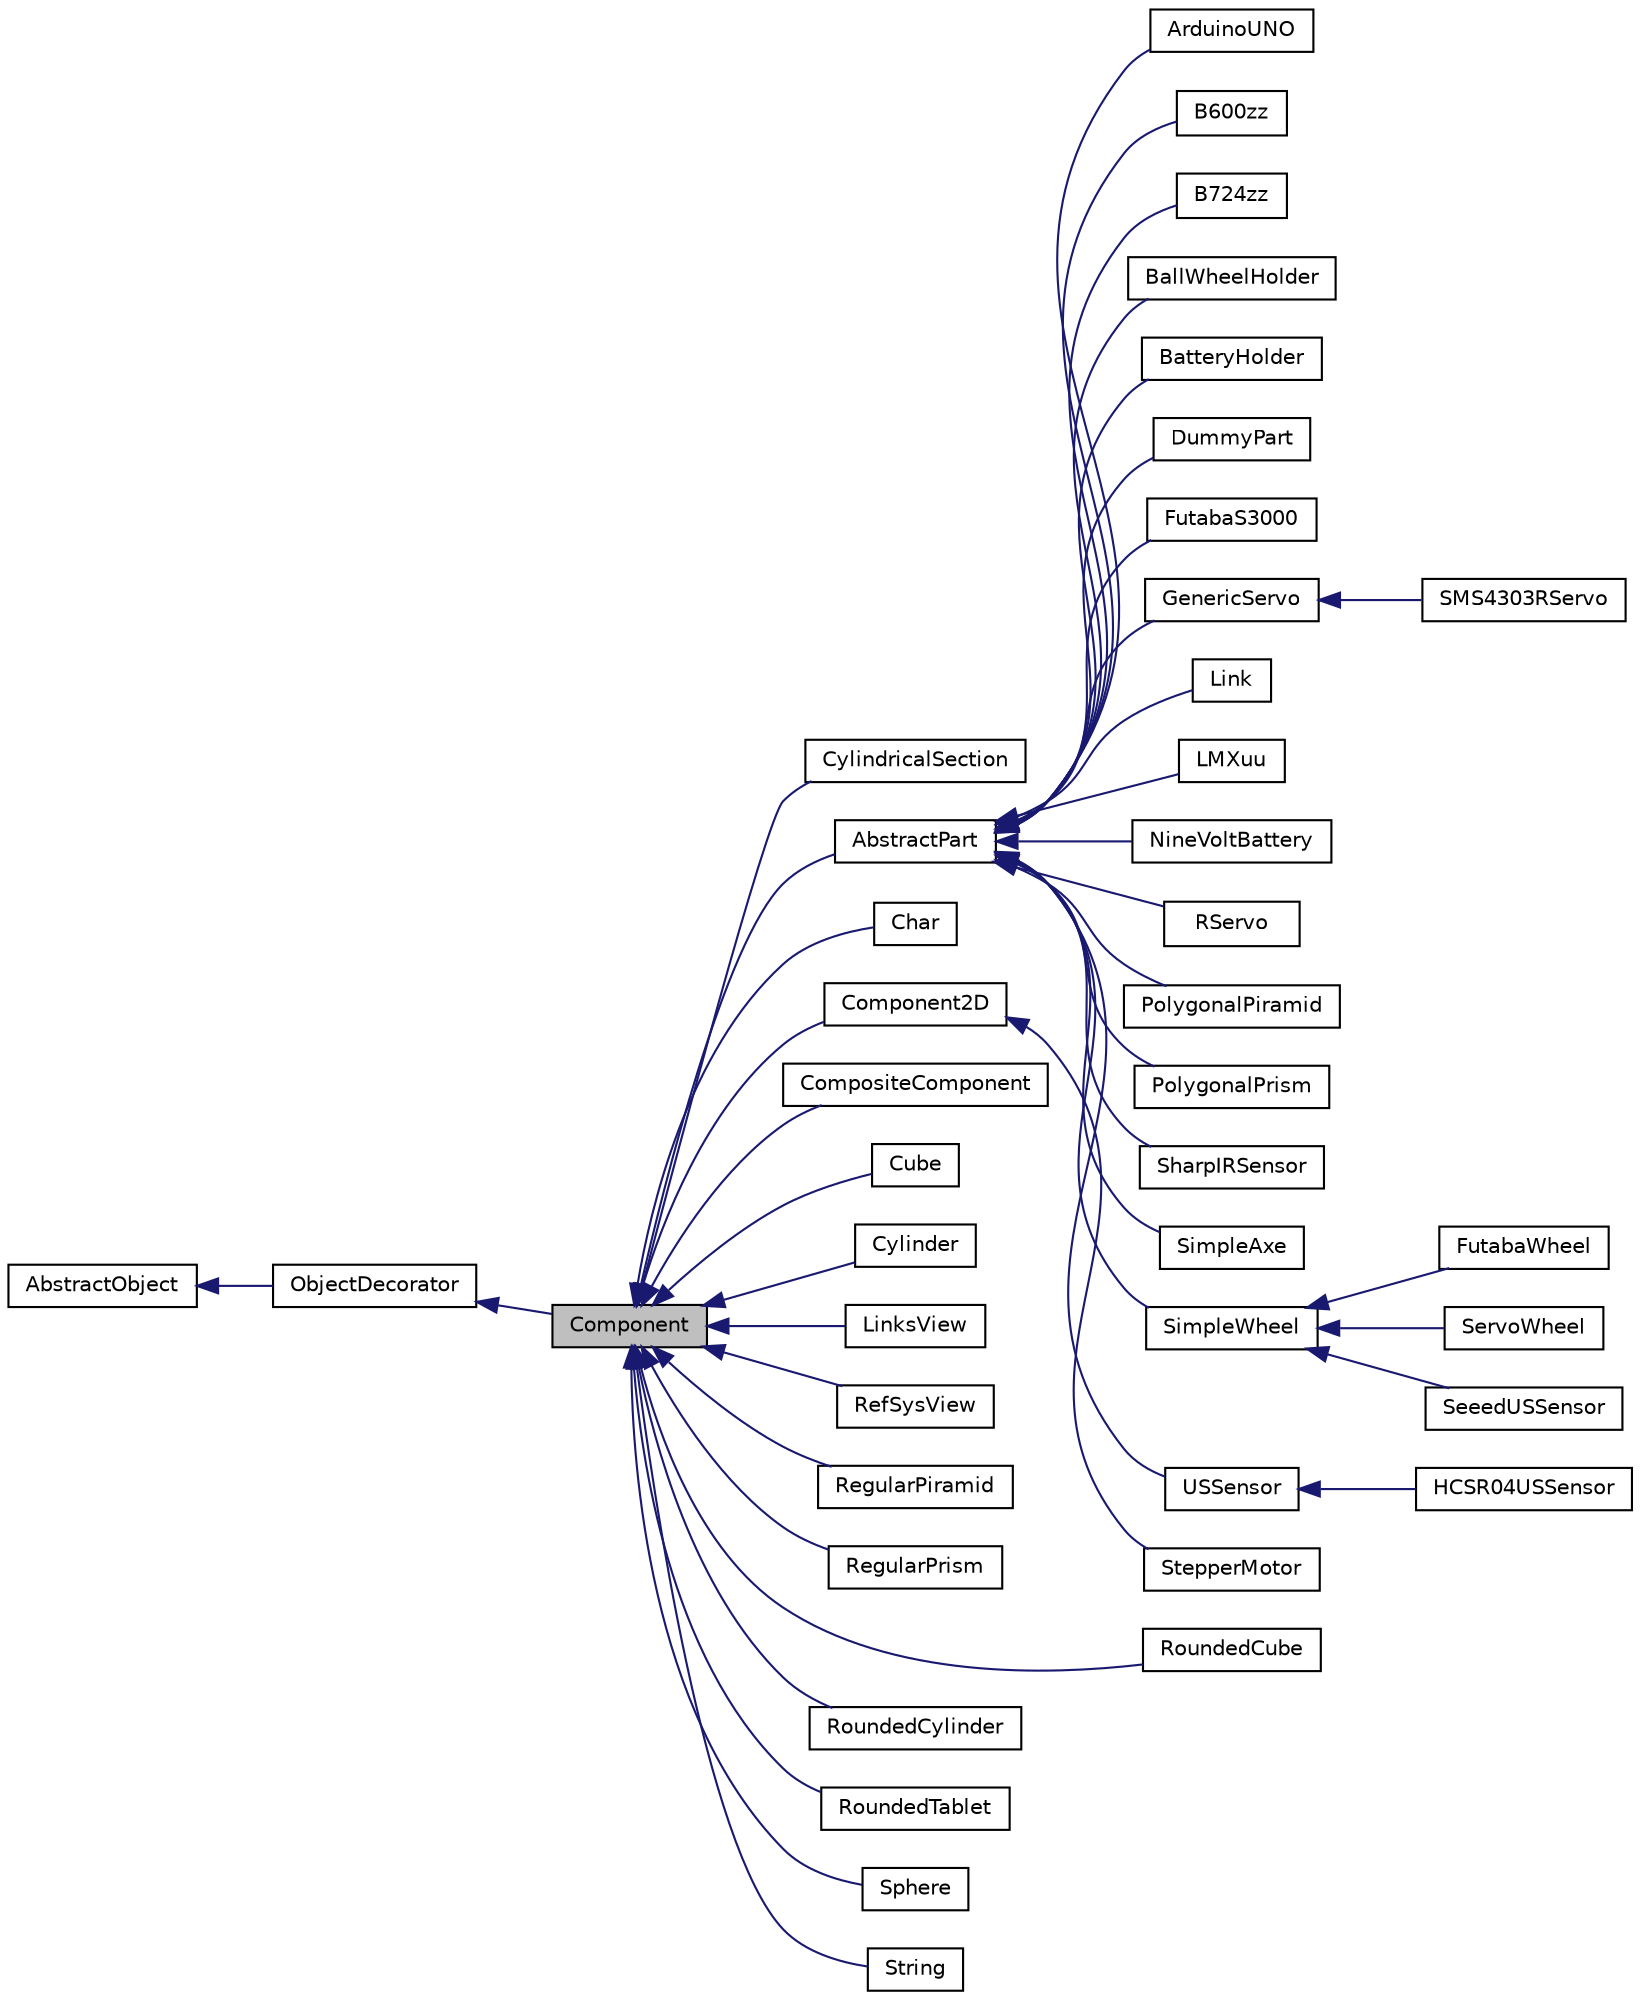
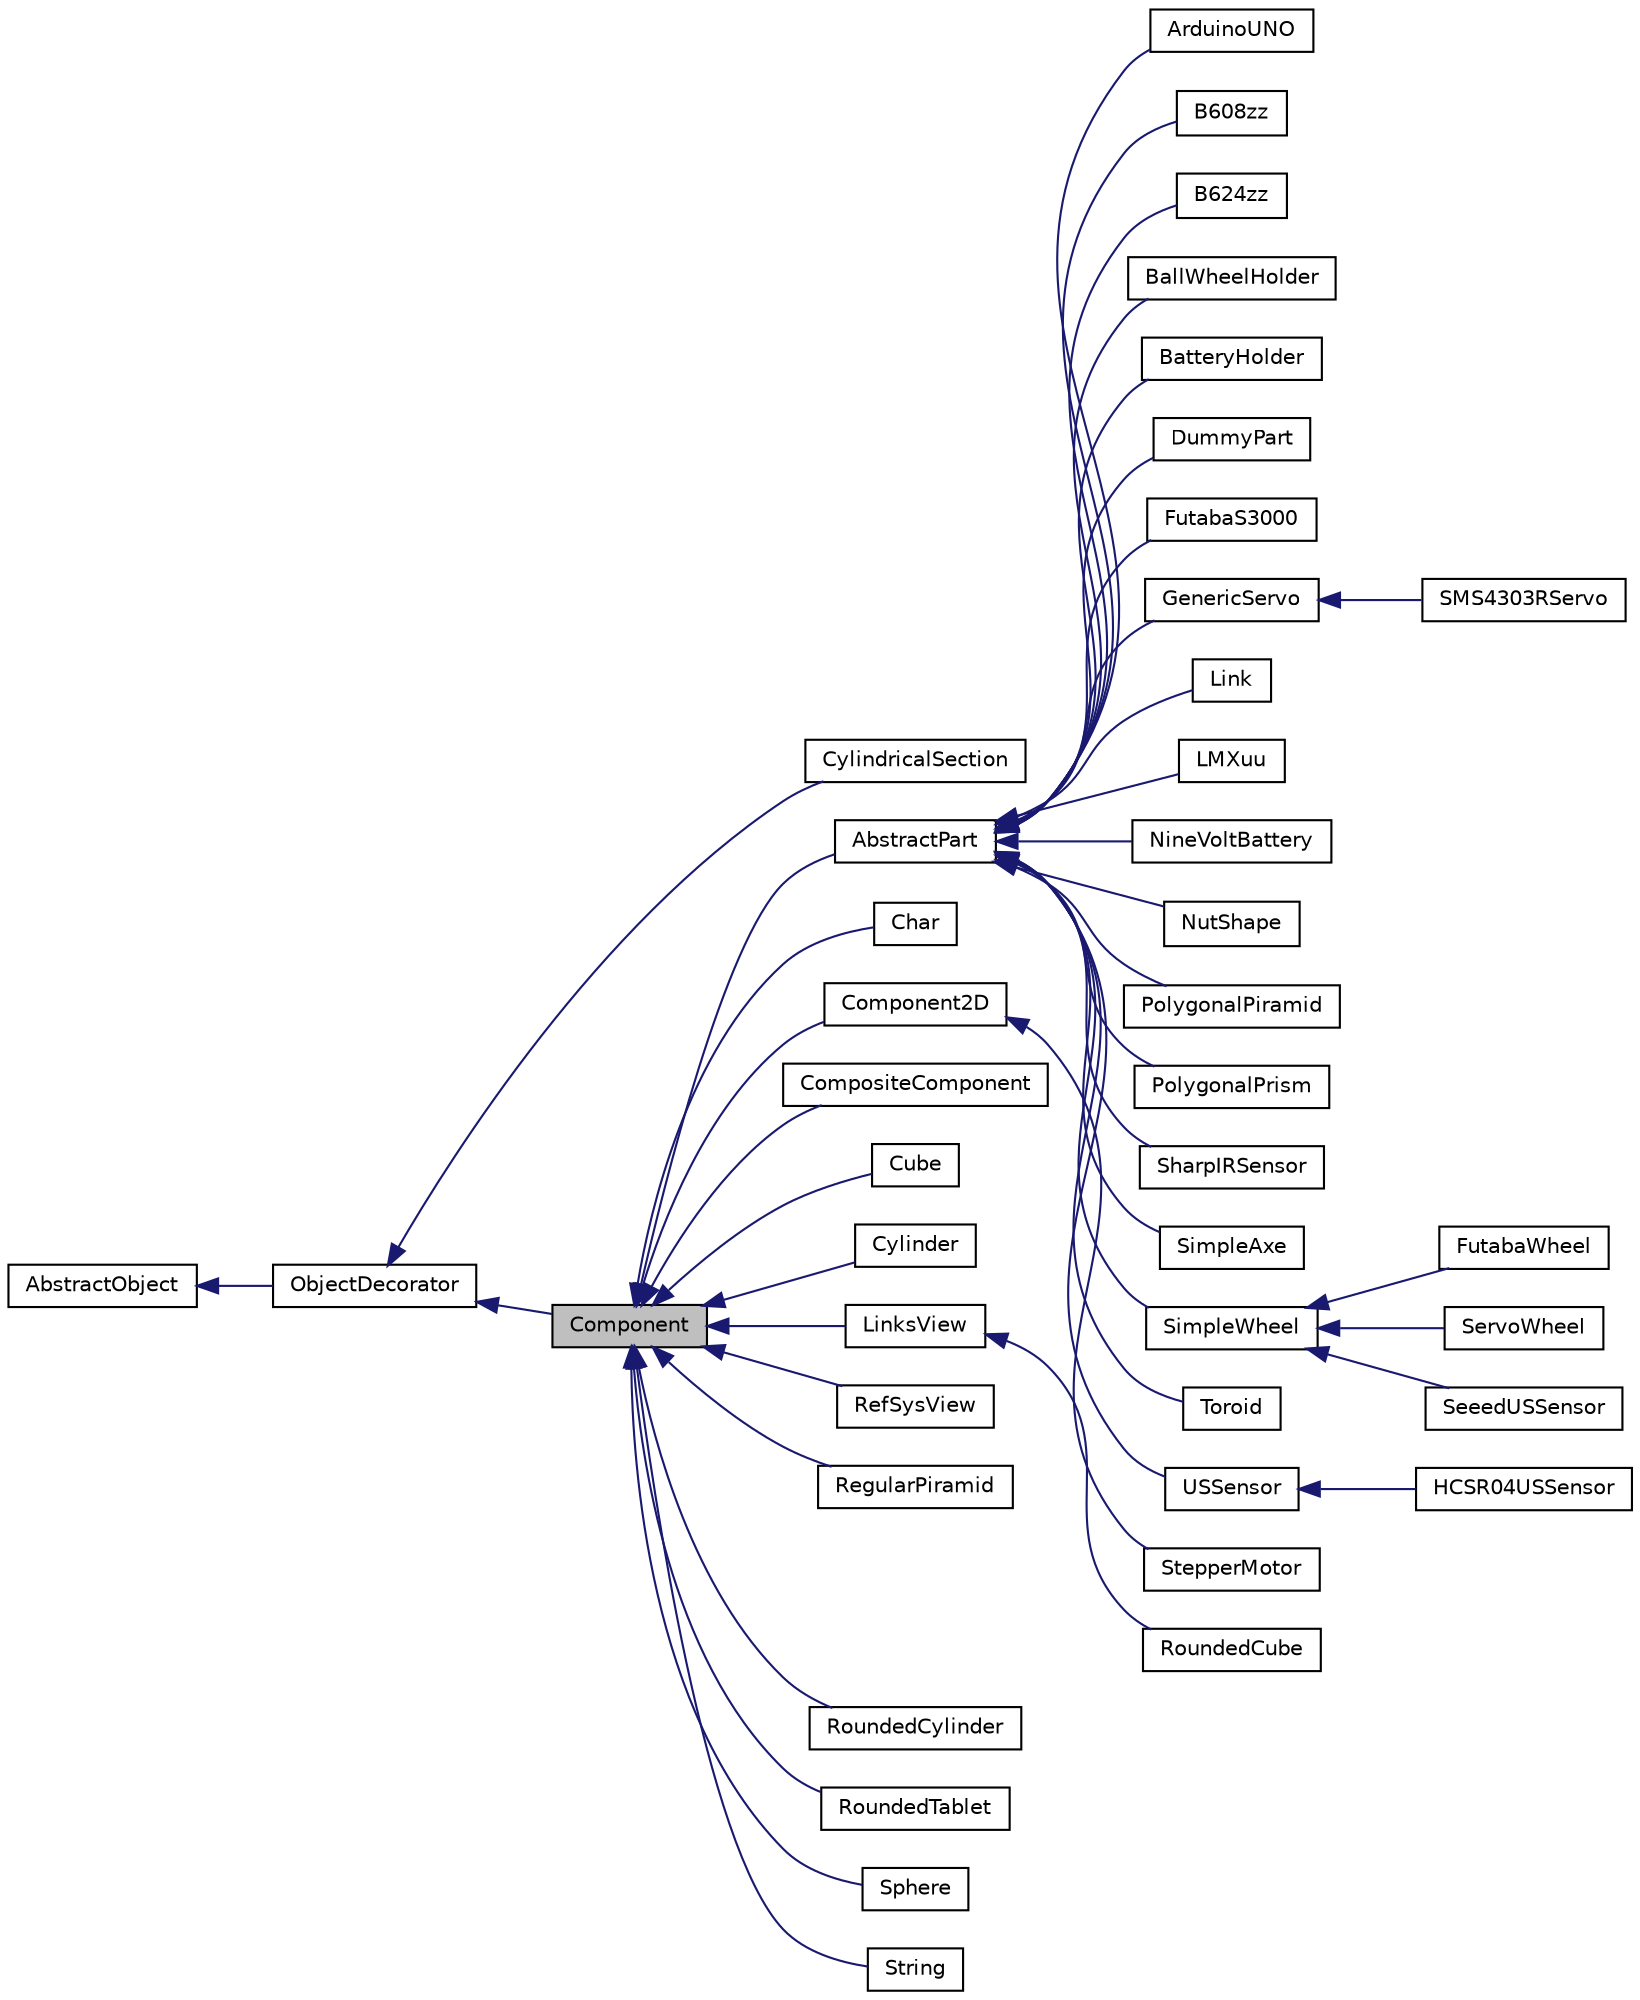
(1232, 113) -> (1232, 113)
(1232, 196) -> (1232, 196)
(742, 921) -> (582, 987)
(1232, 924) -> (1232, 924)
none -> (1232, 1409)
(915, 1567) -> none
(821, 1628) -> (1087, 1497)
